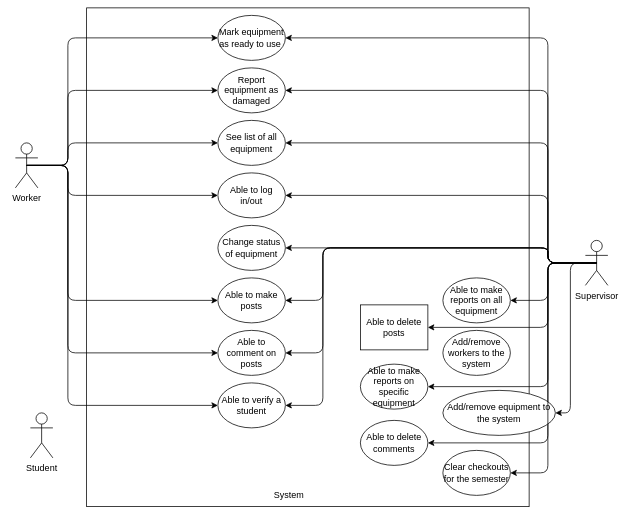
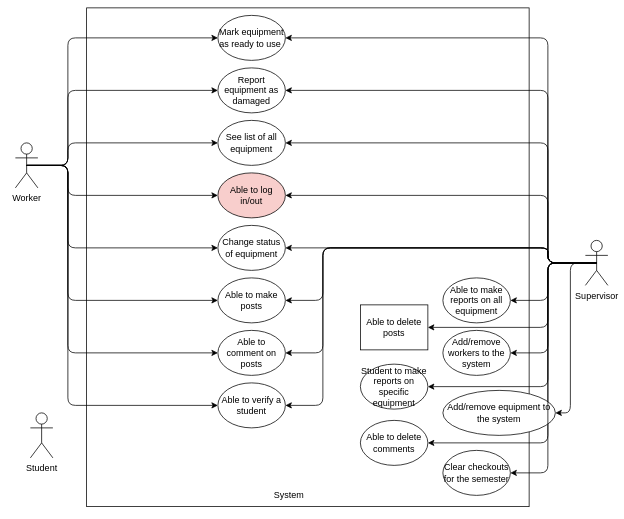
(252, 195) -> (252, 195)
none -> (72, 247)
none -> (543, 353)
(394, 387) -> (394, 387)
